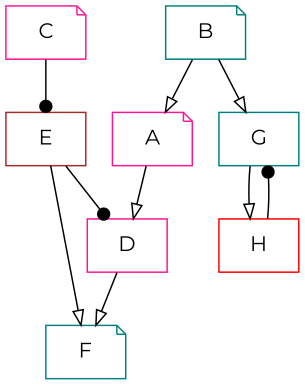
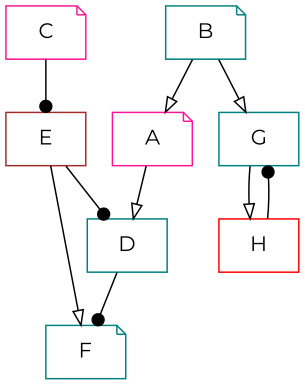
(127, 246) -> (127, 246)
(109, 292) -> (109, 293)
